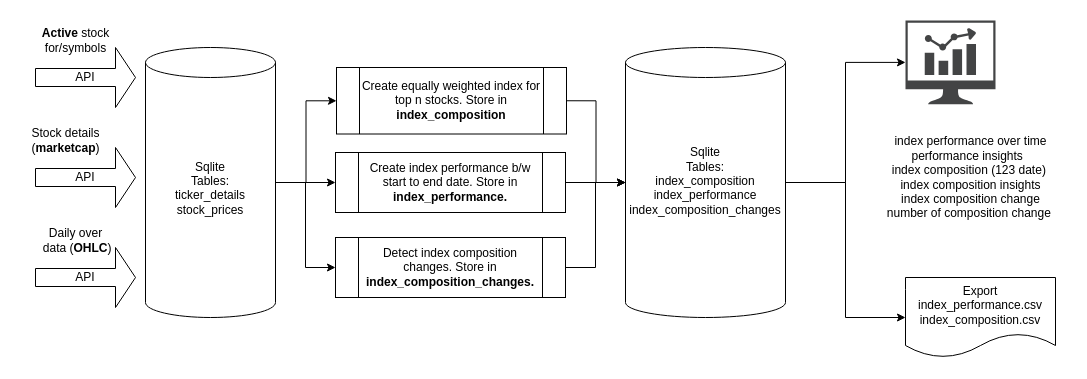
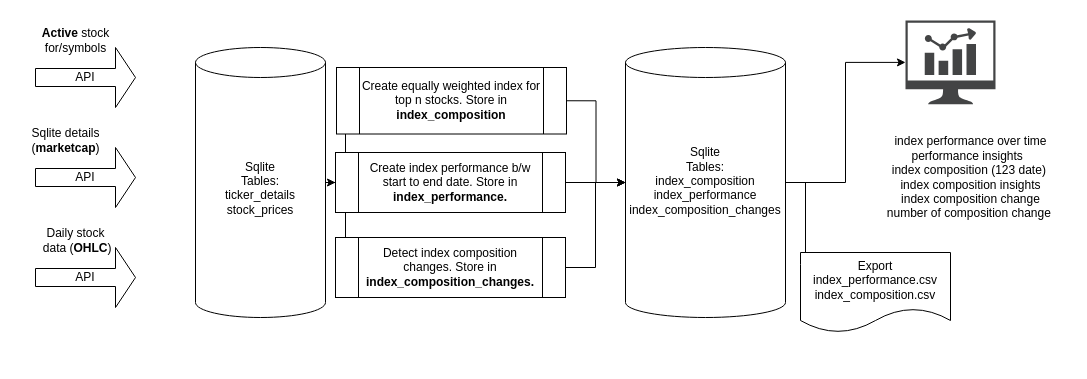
(66, 141) -> (66, 141)
(211, 183) -> (261, 183)
(76, 241) -> (76, 241)
(981, 318) -> (876, 293)
